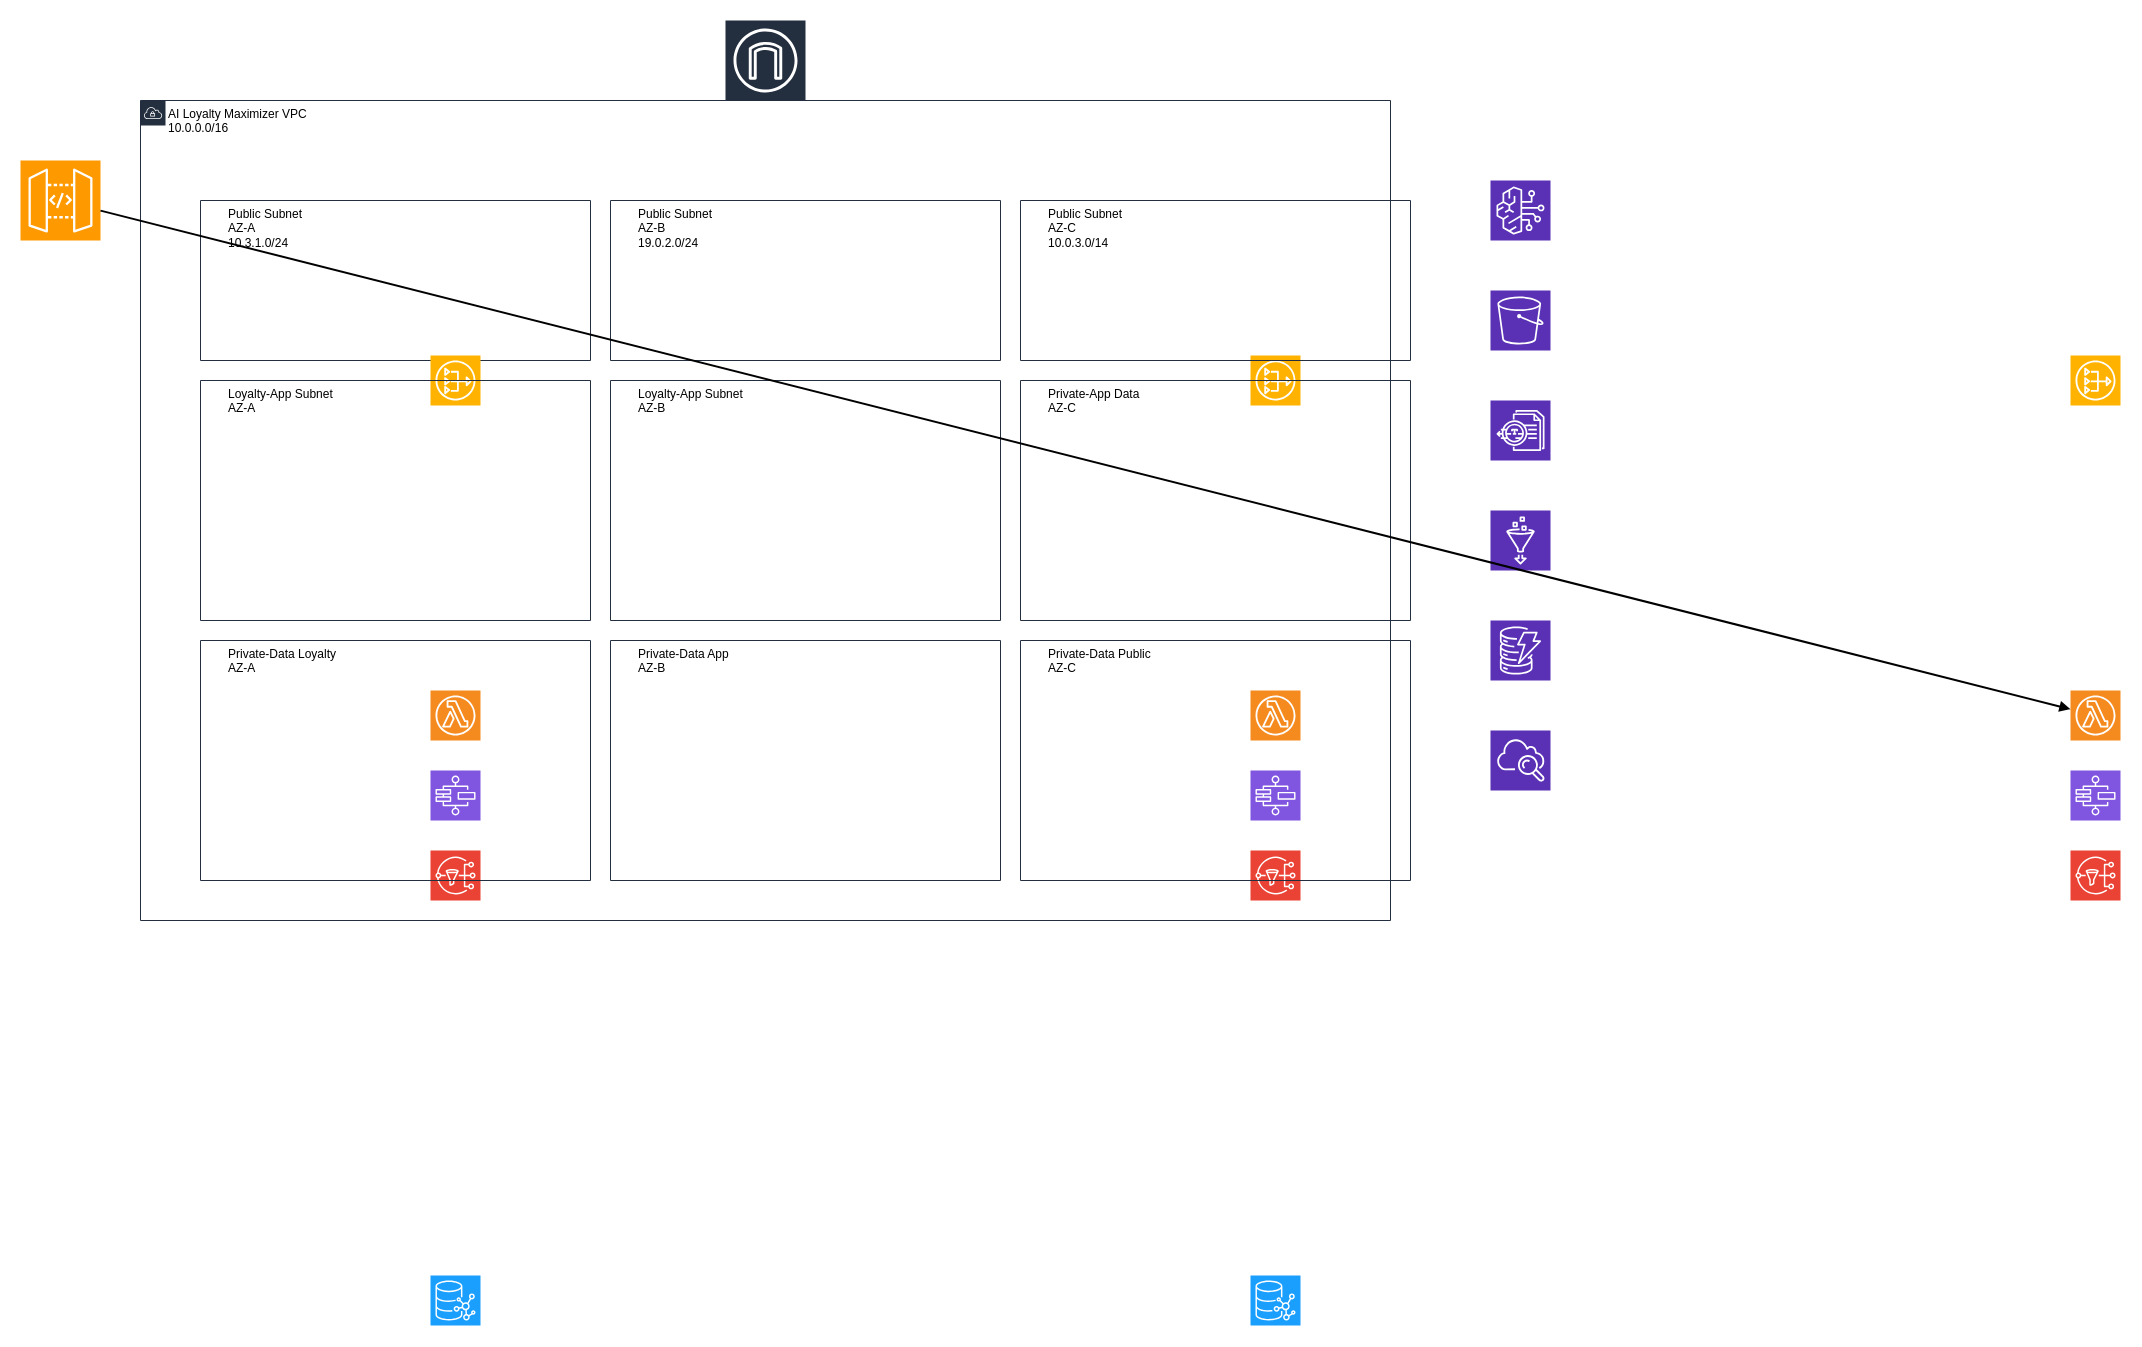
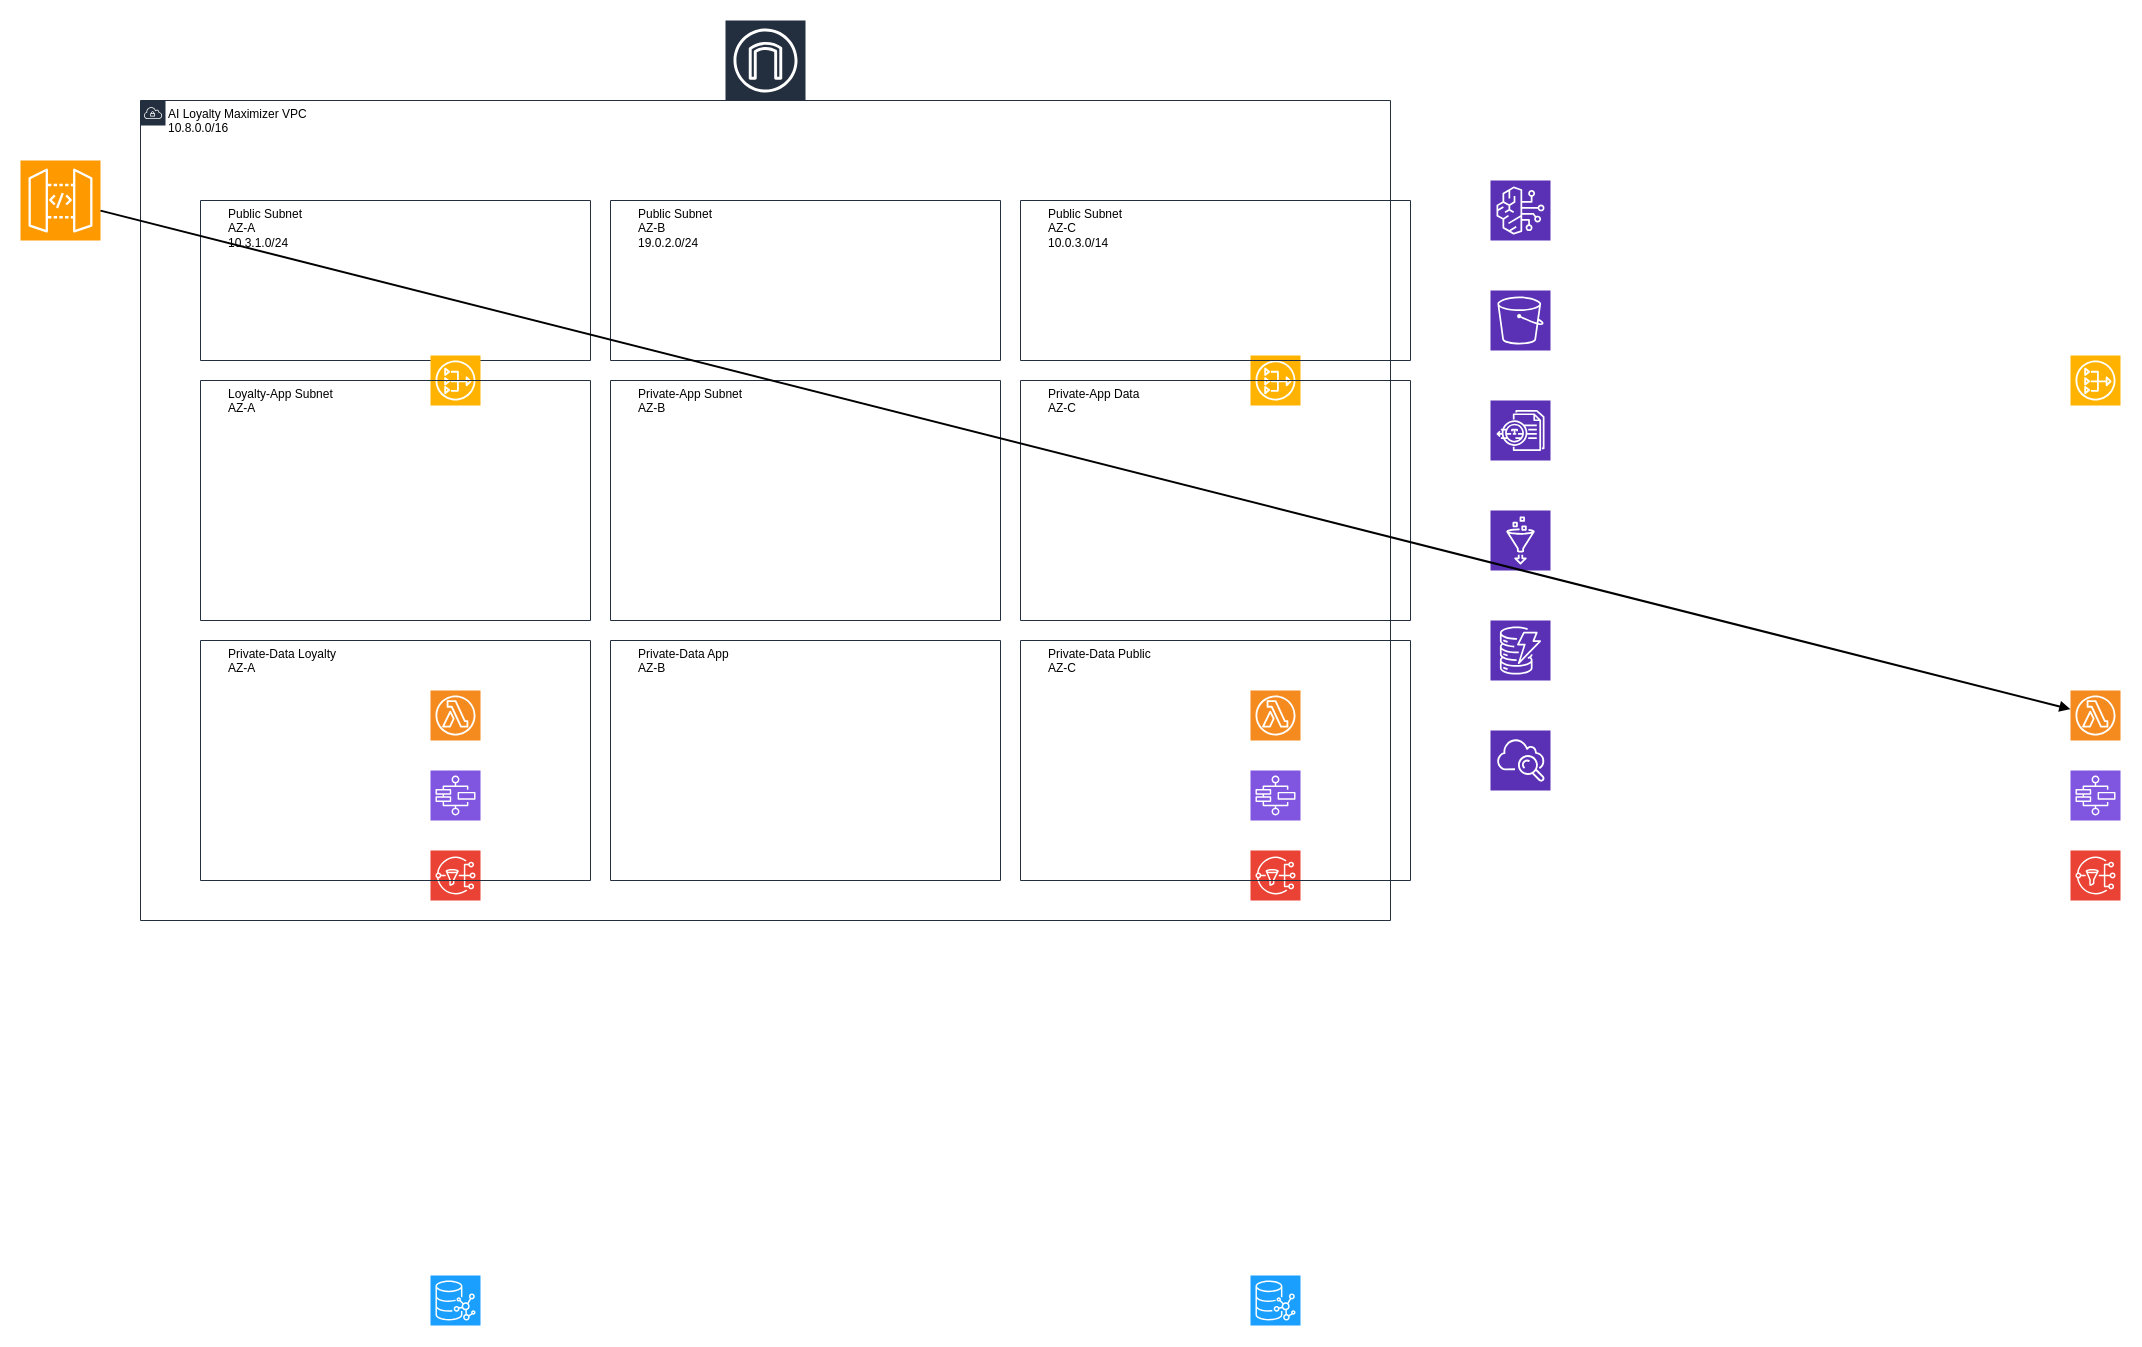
(240, 122) -> (240, 122)
(696, 402) -> (696, 402)
